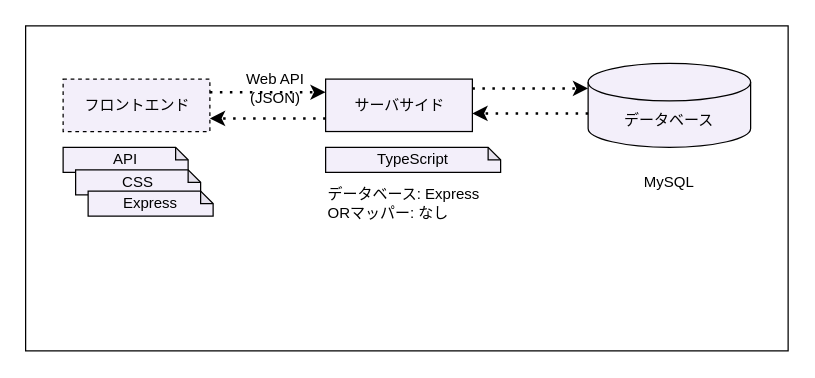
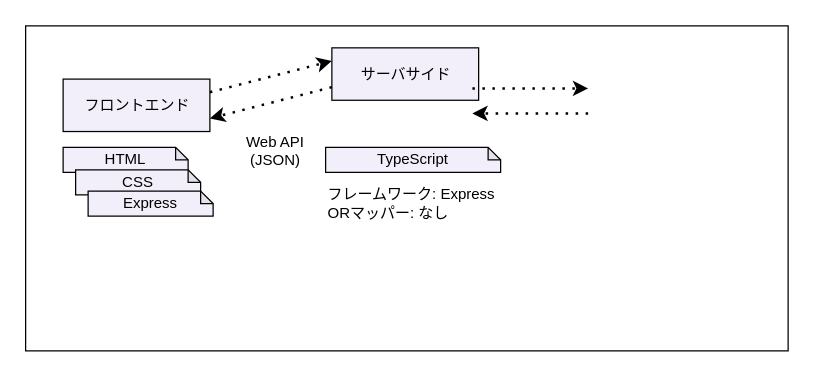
(276, 88) -> (276, 150)
(137, 105) -> (137, 105)
(399, 105) -> (405, 74)
(669, 105) -> none
(126, 159) -> (126, 159)
(669, 182) -> none
(407, 203) -> (415, 203)
